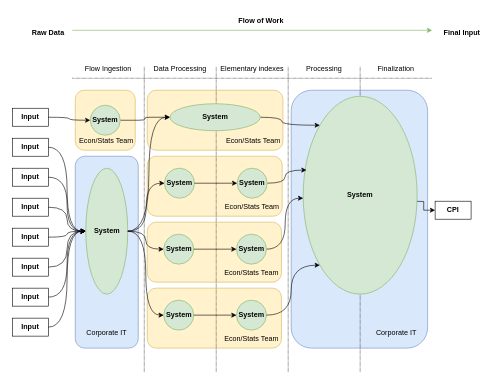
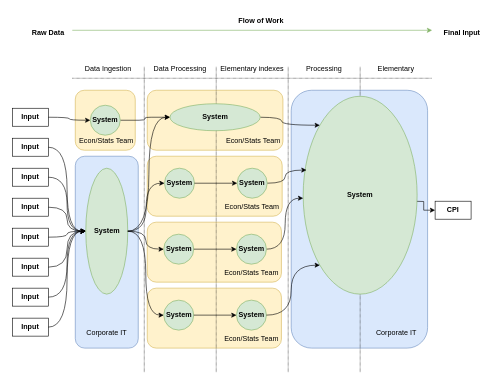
(108, 69) -> (108, 69)
(396, 69) -> (396, 69)
